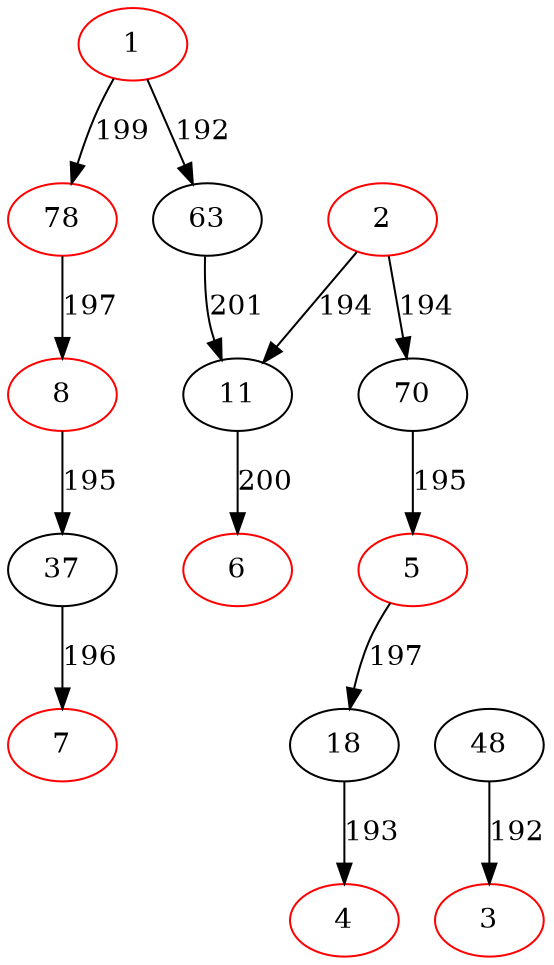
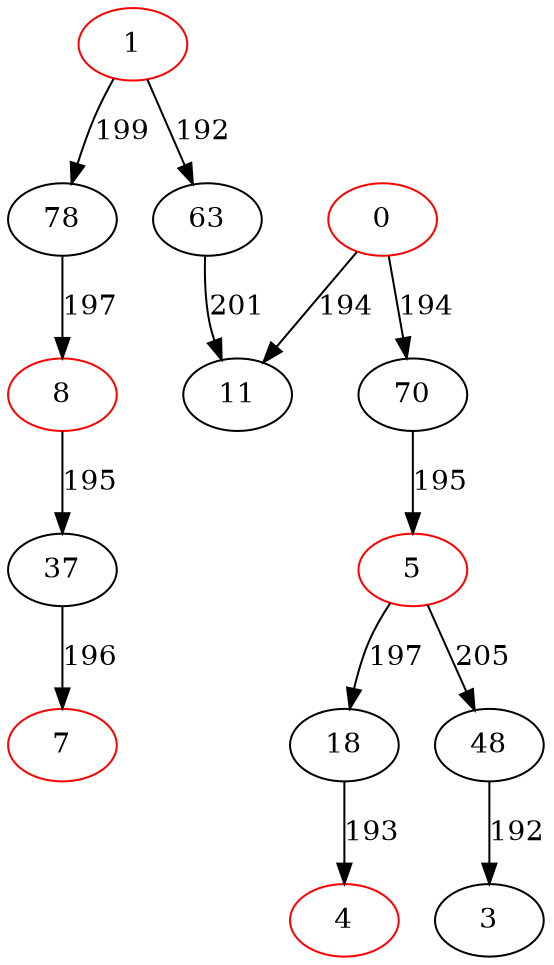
(62, 220) -> (62, 220)
(383, 220) -> (383, 220)
(238, 570) -> none
none -> (447, 648)
(489, 920) -> (489, 920)
